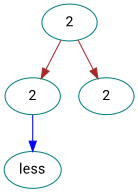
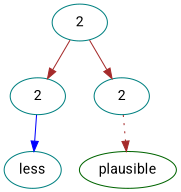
none -> (128, 170)
